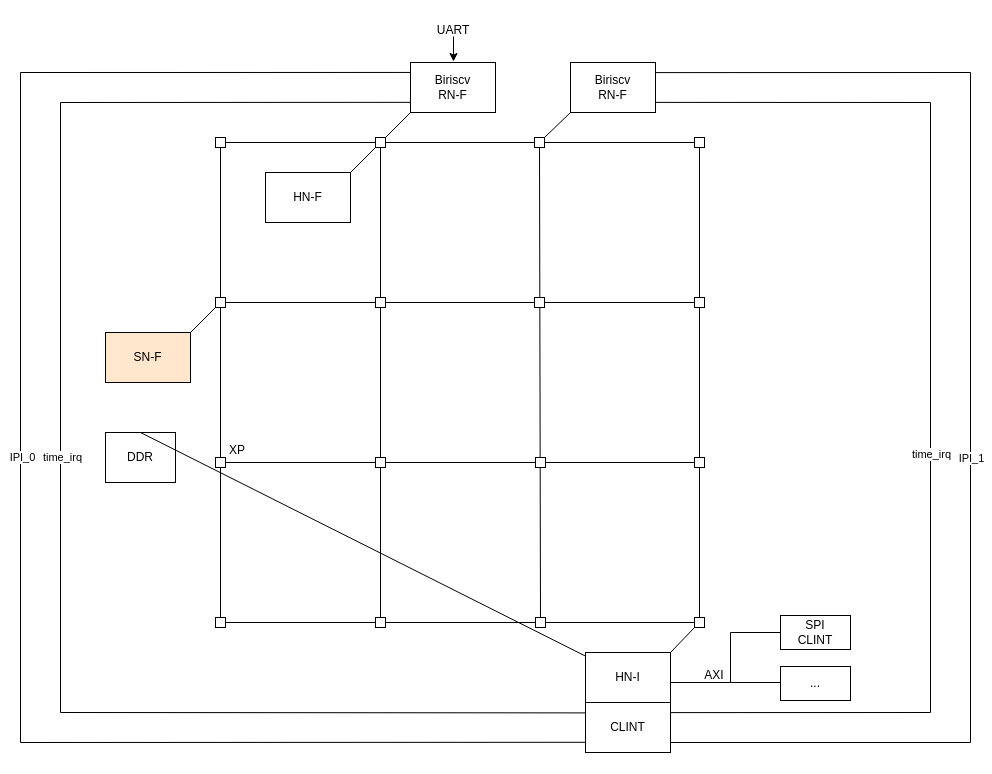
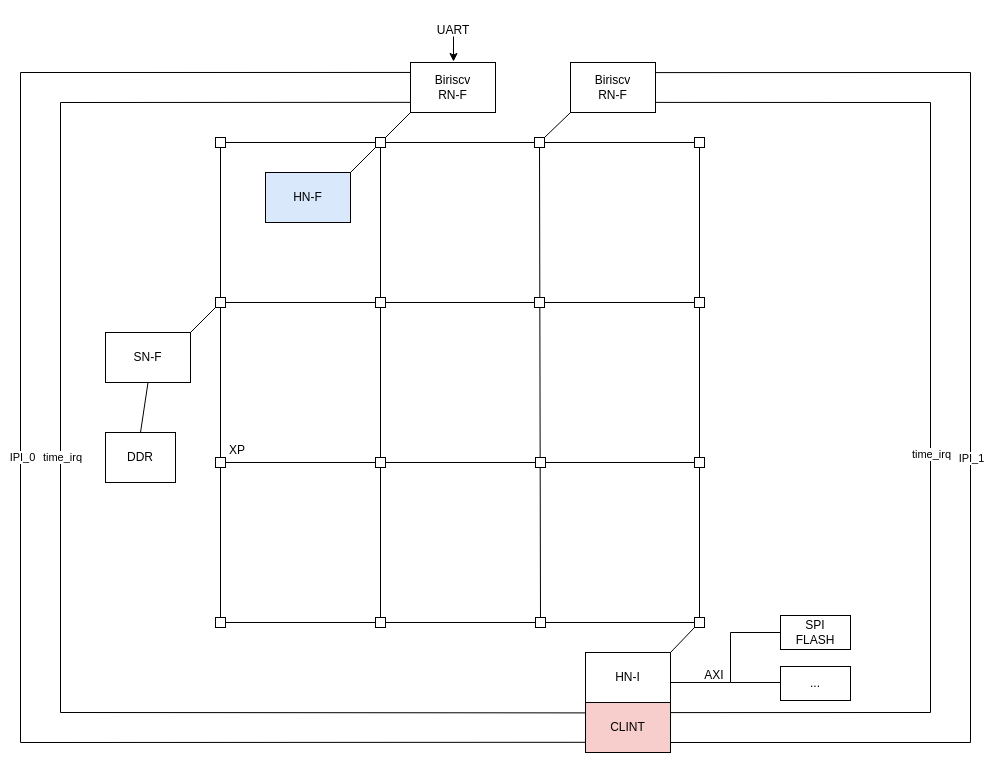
(308, 198) -> (308, 198)
(148, 358) -> (148, 358)
(327, 526) -> (144, 408)
(816, 633) -> (816, 633)
(628, 728) -> (628, 728)
